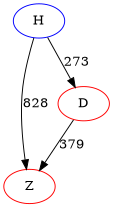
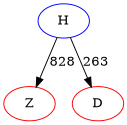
(77, 62) -> (96, 62)
(59, 141) -> none
